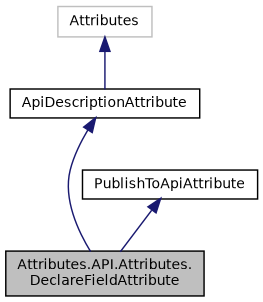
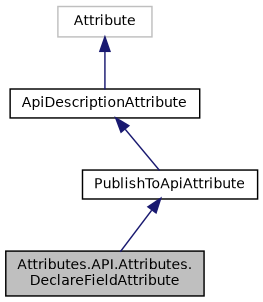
(105, 22) -> (105, 22)
(69, 191) -> (142, 150)
